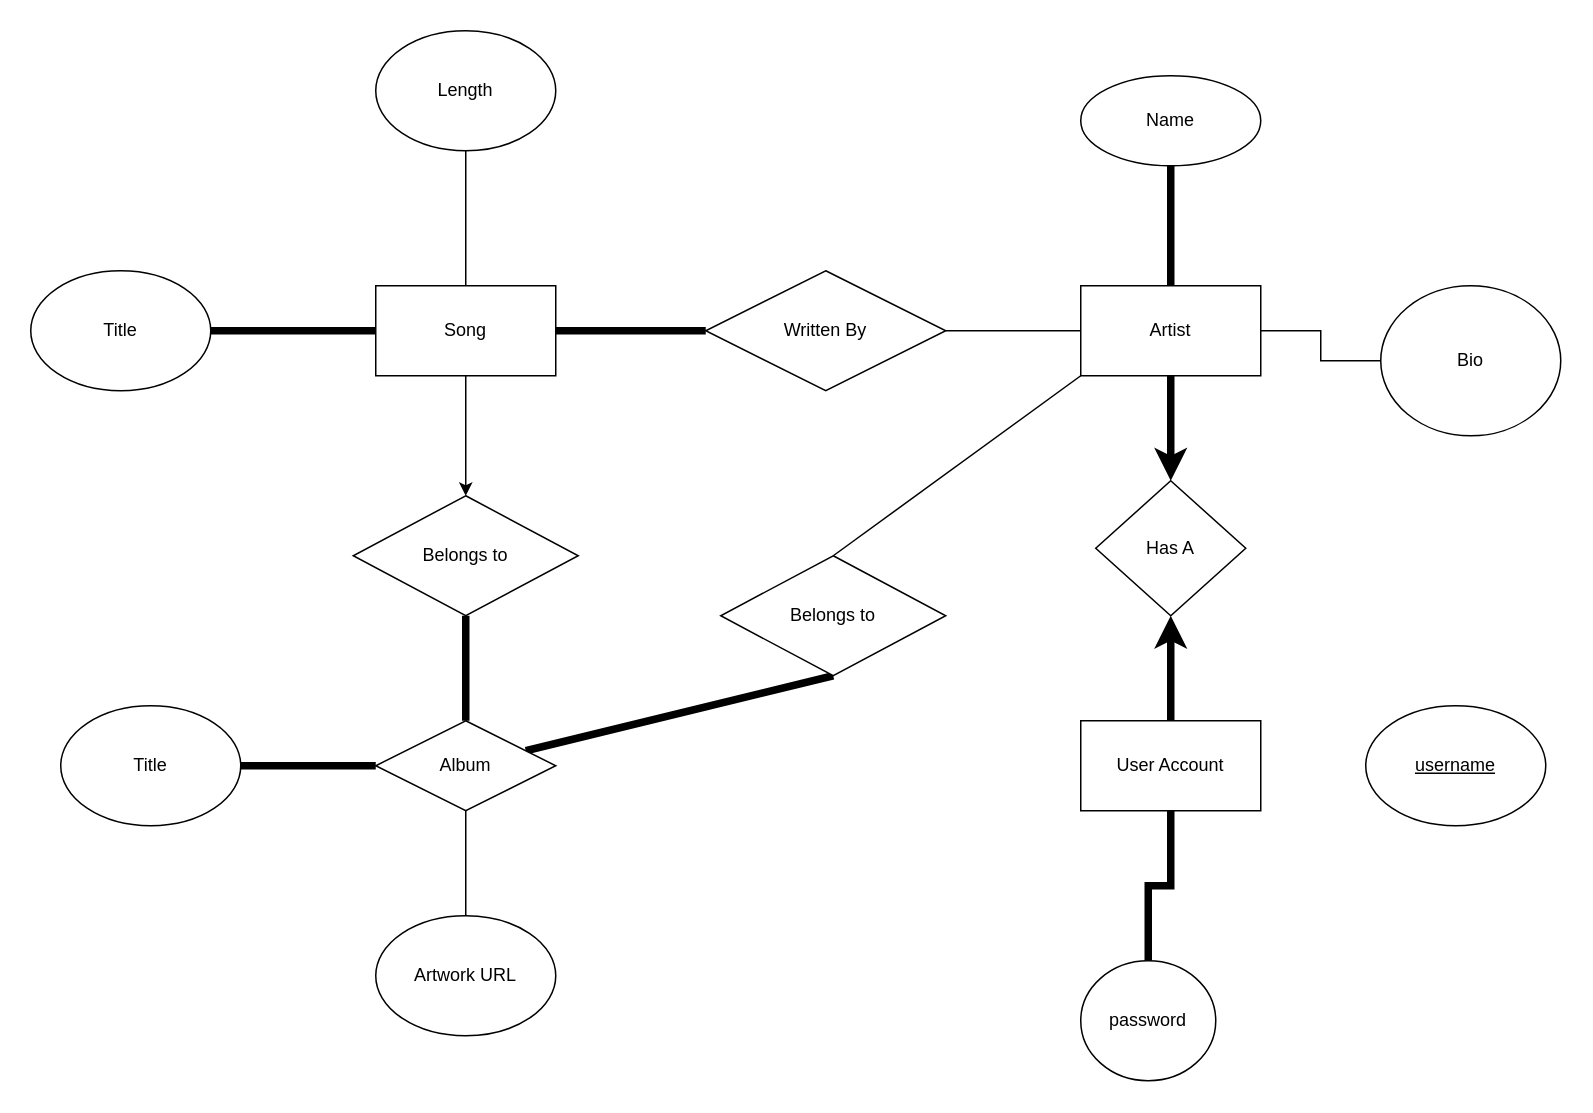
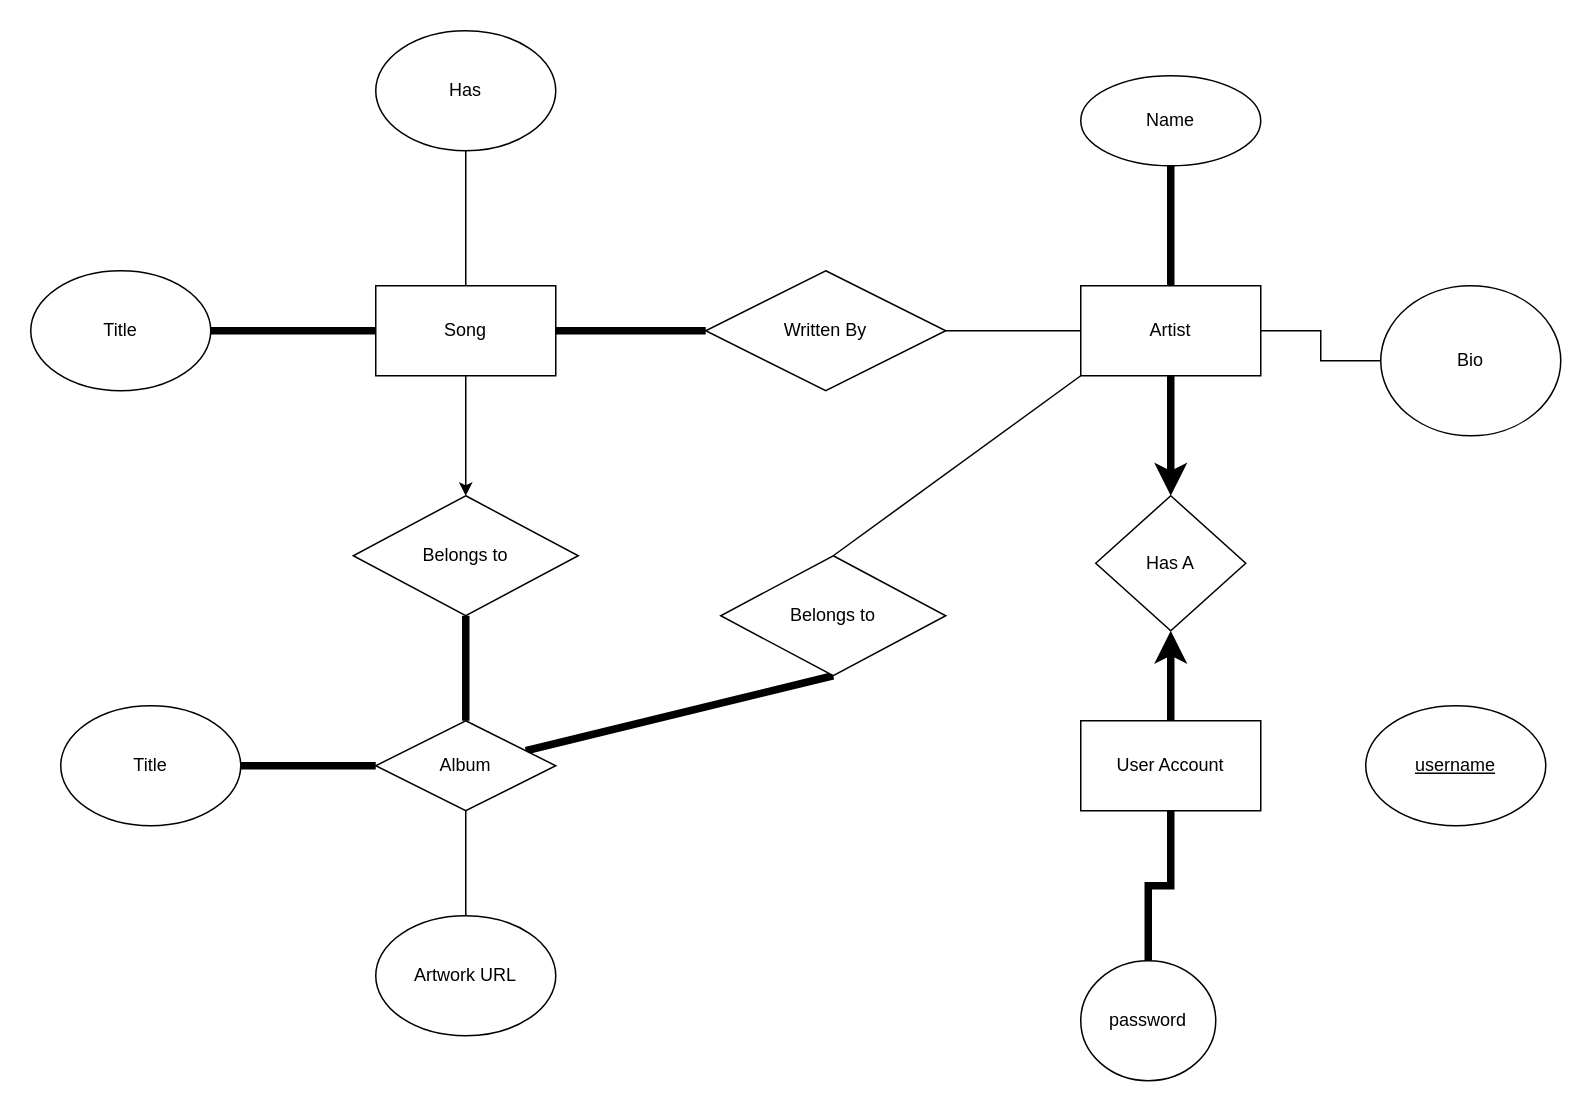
(466, 91) -> (466, 91)
(1171, 548) -> (1171, 563)
